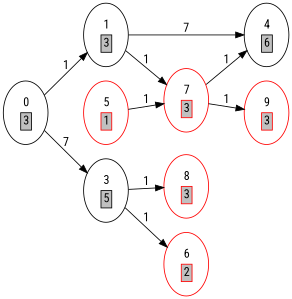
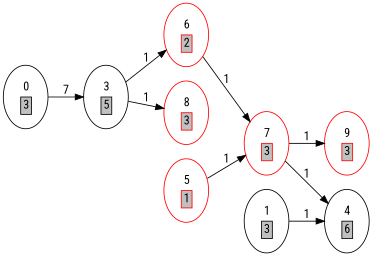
(186, 29) -> (307, 215)
(143, 65) -> (224, 86)
(63, 77) -> none
